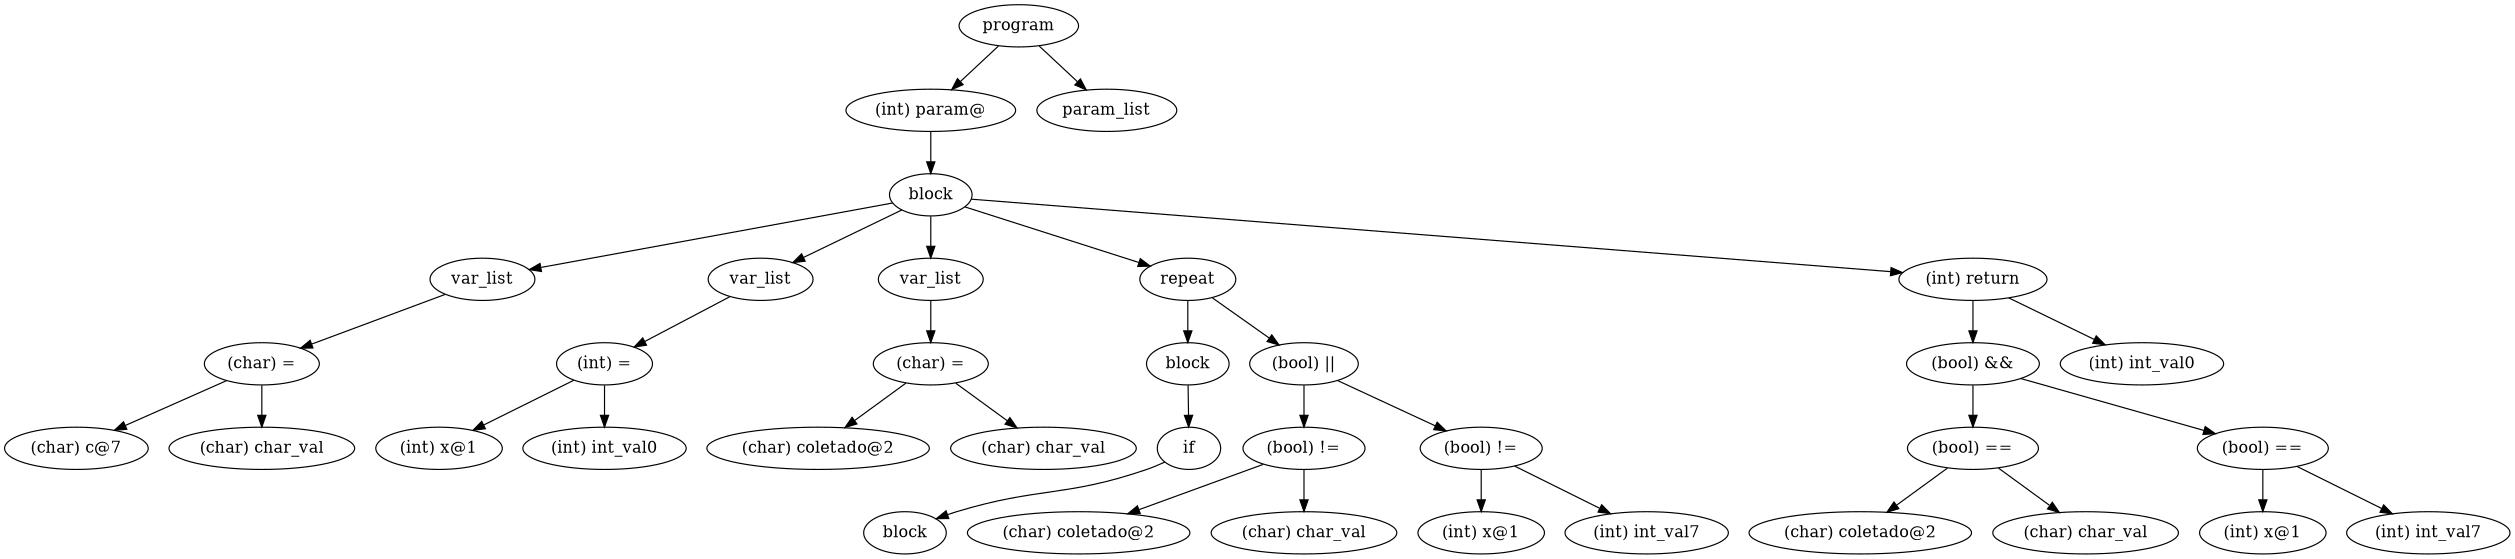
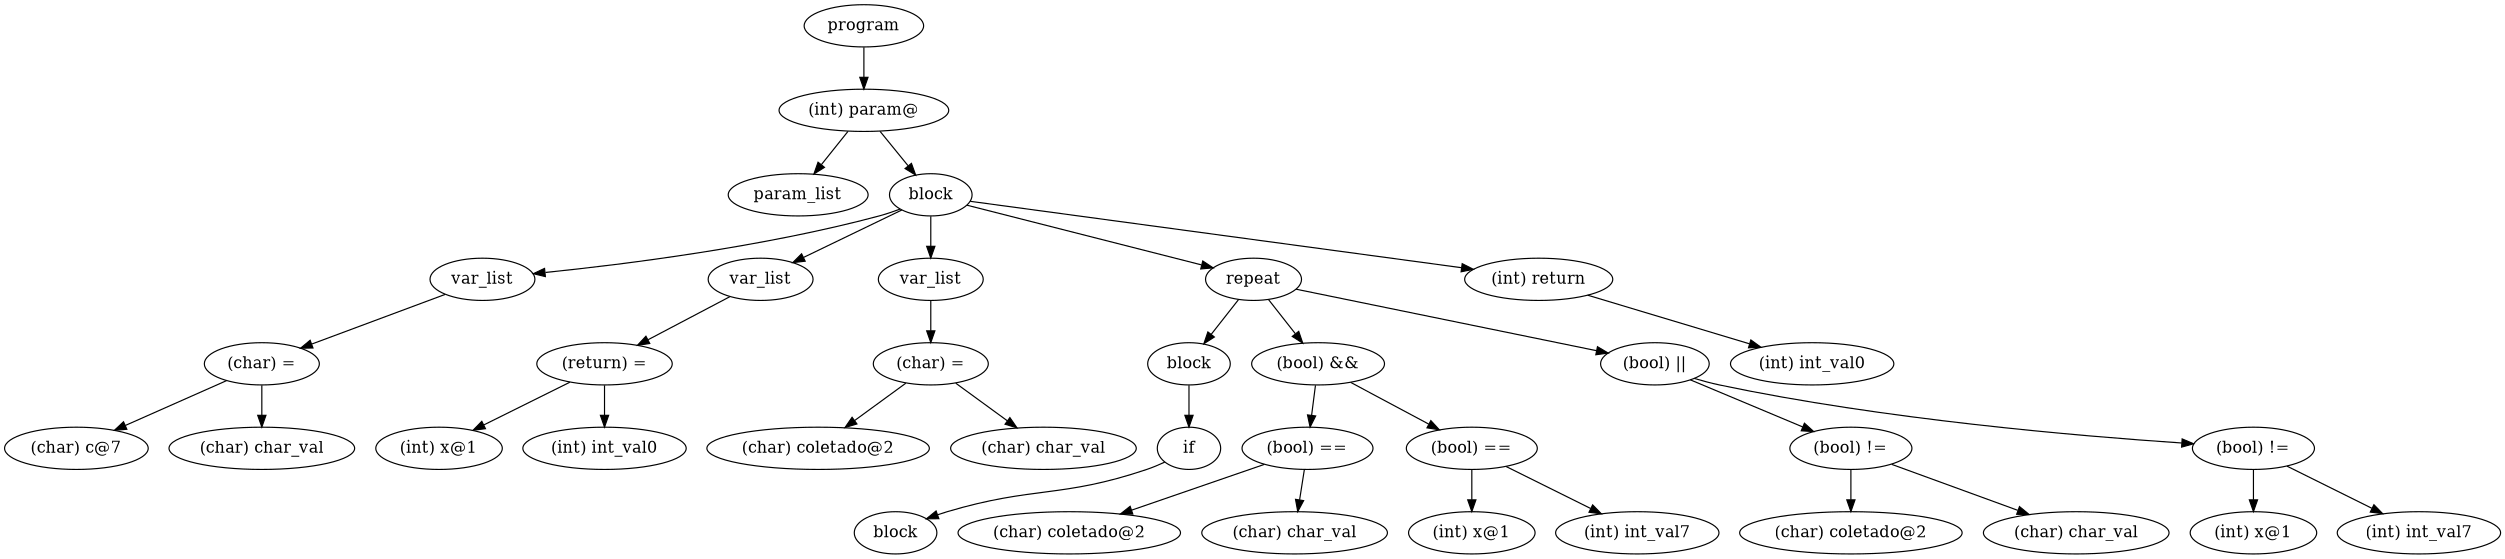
(1058, 64) -> (835, 148)
(1973, 316) -> (1282, 317)
(605, 364) -> (605, 364)
